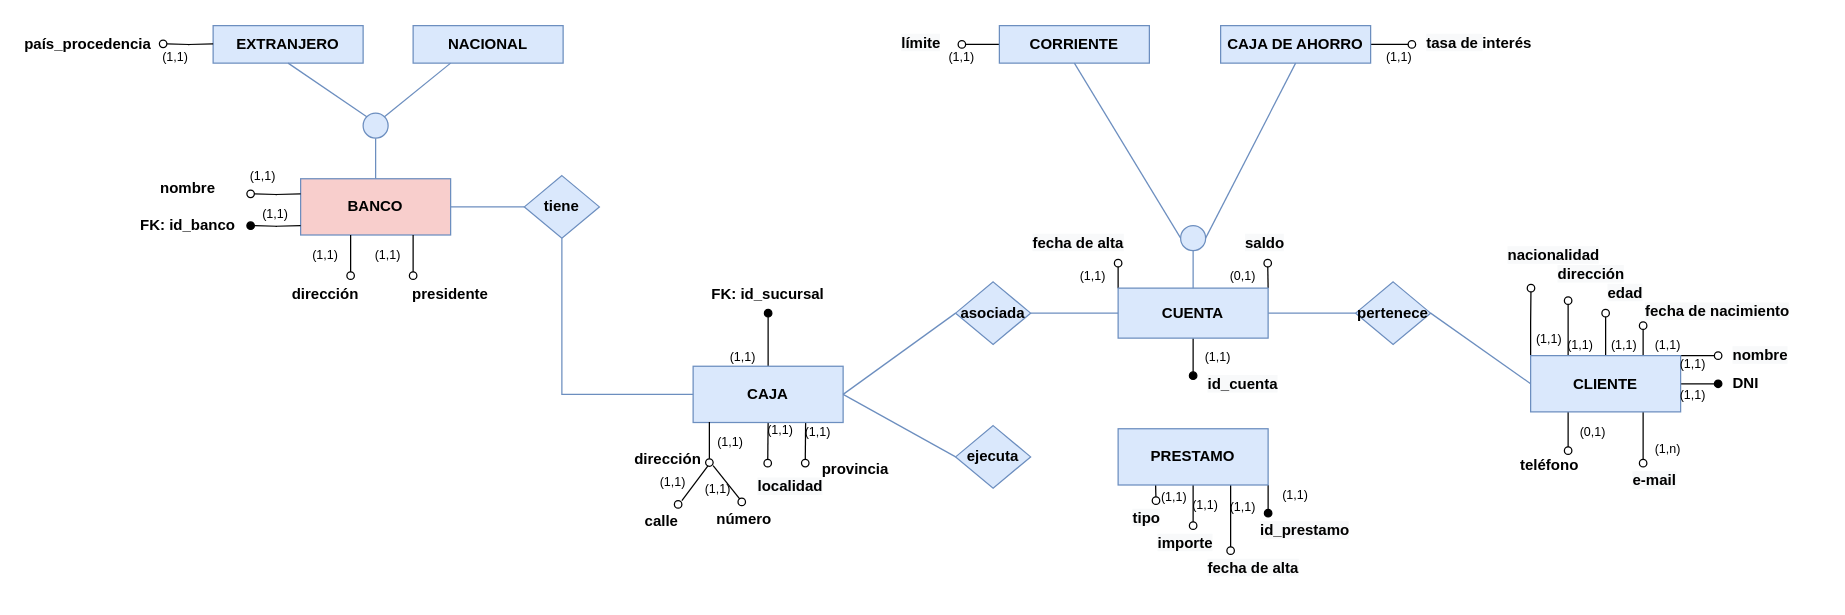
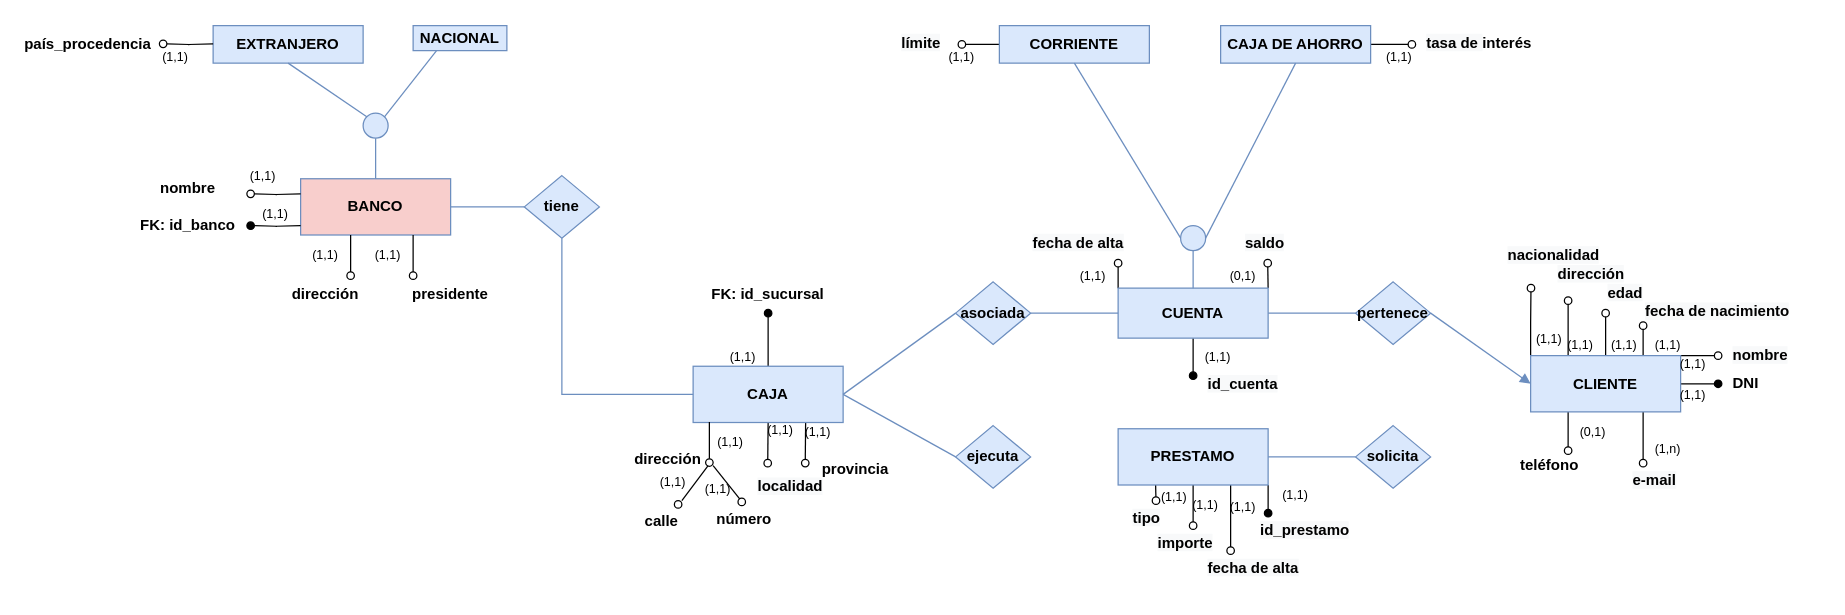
(488, 44) -> (460, 38)
(1524, 379) -> (1521, 377)
none -> (1311, 457)
none -> (1393, 457)
